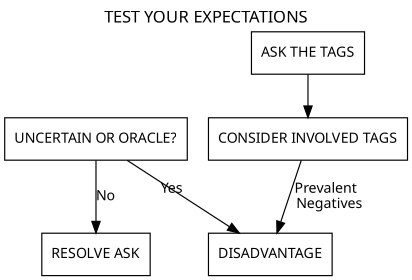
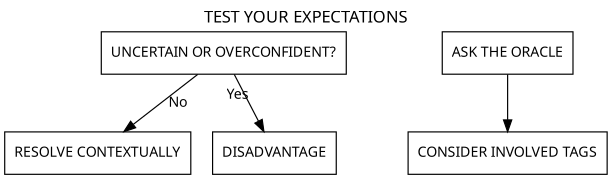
(308, 53) -> (508, 53)
(96, 139) -> (224, 53)
(291, 191) -> none
(96, 254) -> (98, 153)
